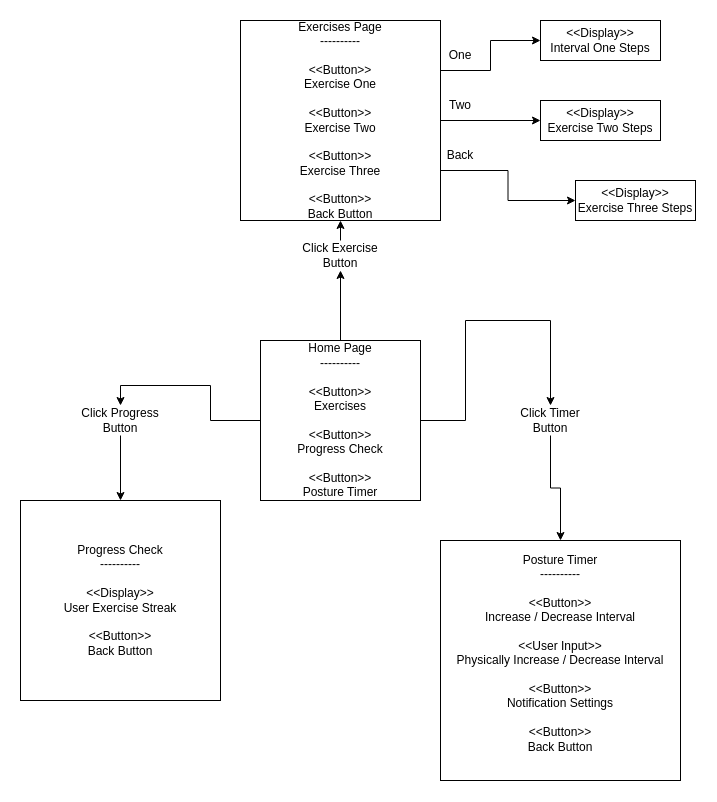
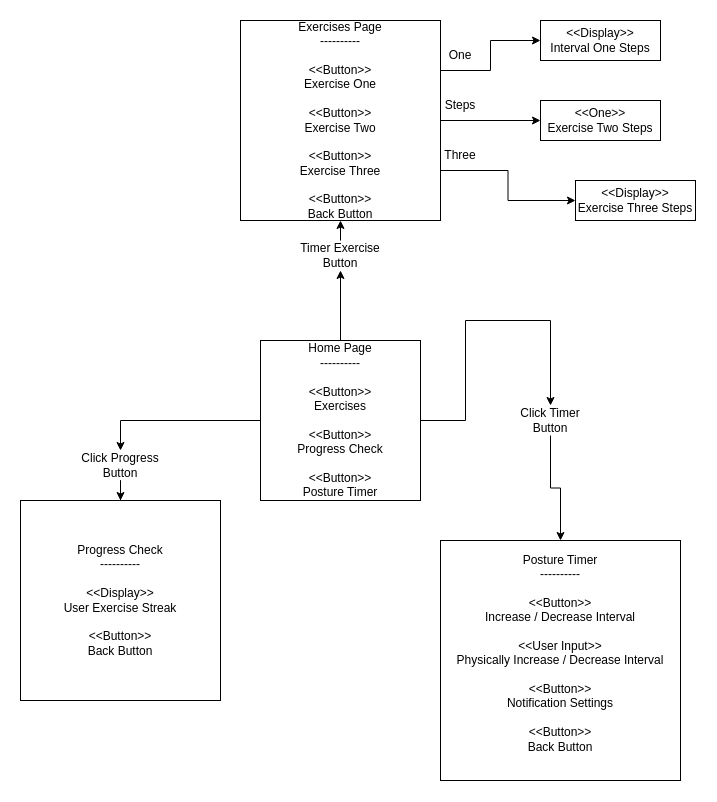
(461, 106) -> (461, 106)
(601, 121) -> (601, 121)
(461, 156) -> (461, 156)
(341, 256) -> (341, 256)
(121, 421) -> (121, 466)
